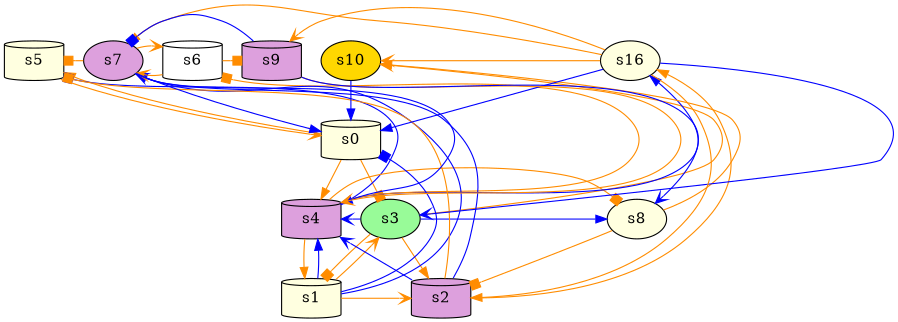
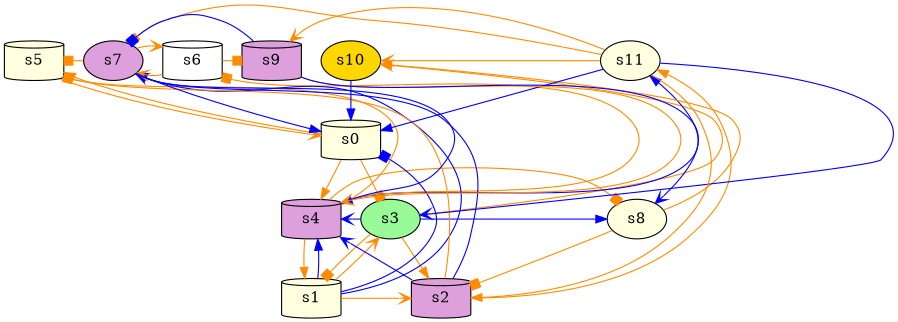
(630, 61) -> (630, 61)
(291, 90) -> (291, 90)
